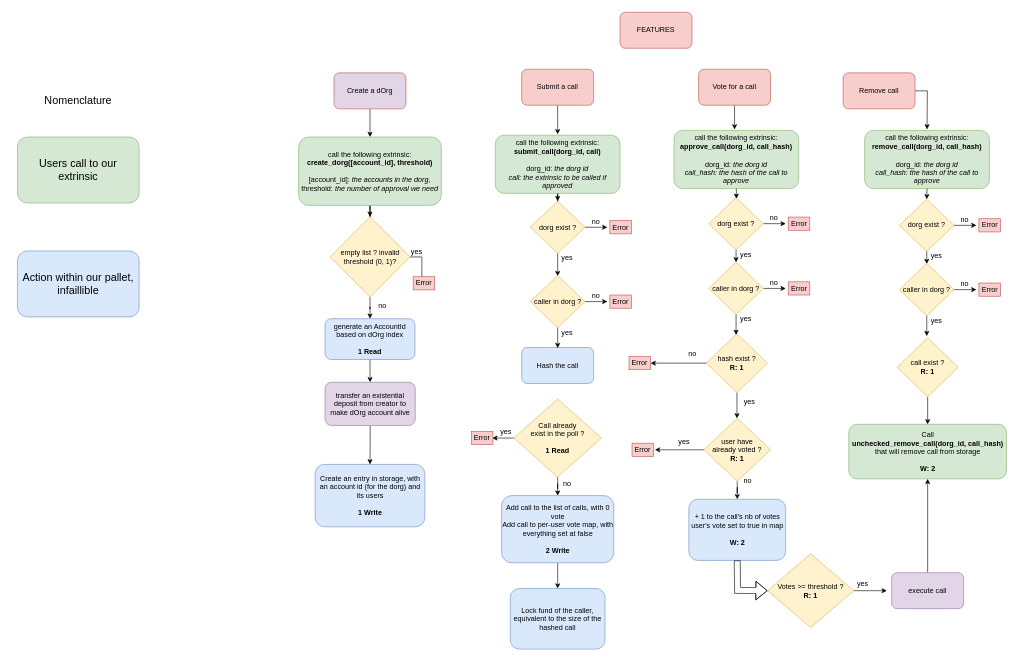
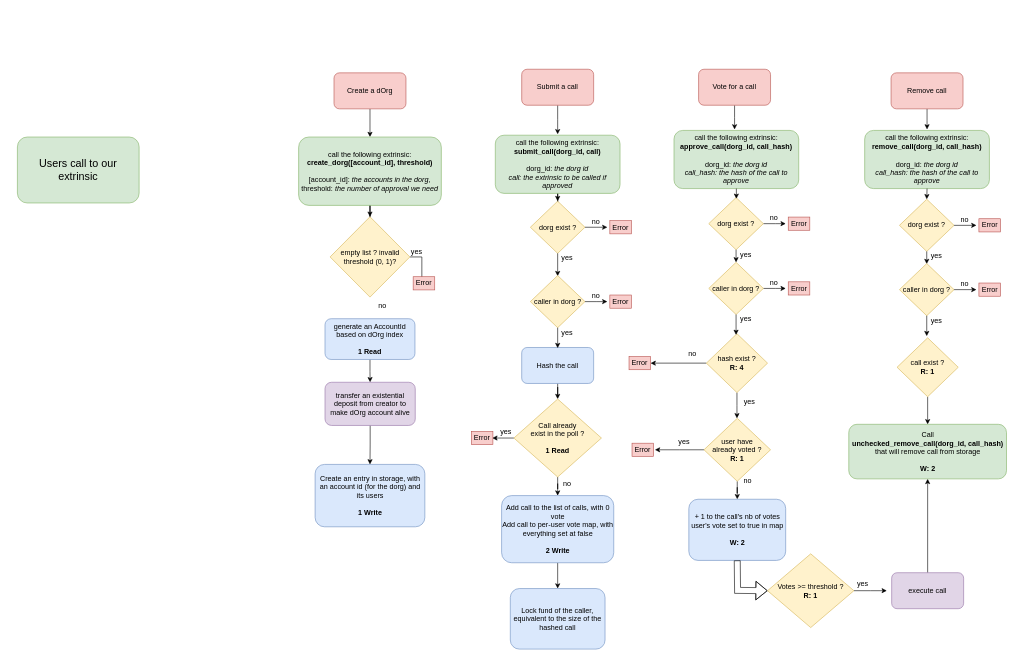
(656, 30) -> none
(370, 91) -> (370, 91)
(879, 91) -> (927, 91)
(78, 101) -> none
(78, 284) -> none
(370, 308) -> none
(737, 363) -> (737, 363)
none -> (558, 394)
